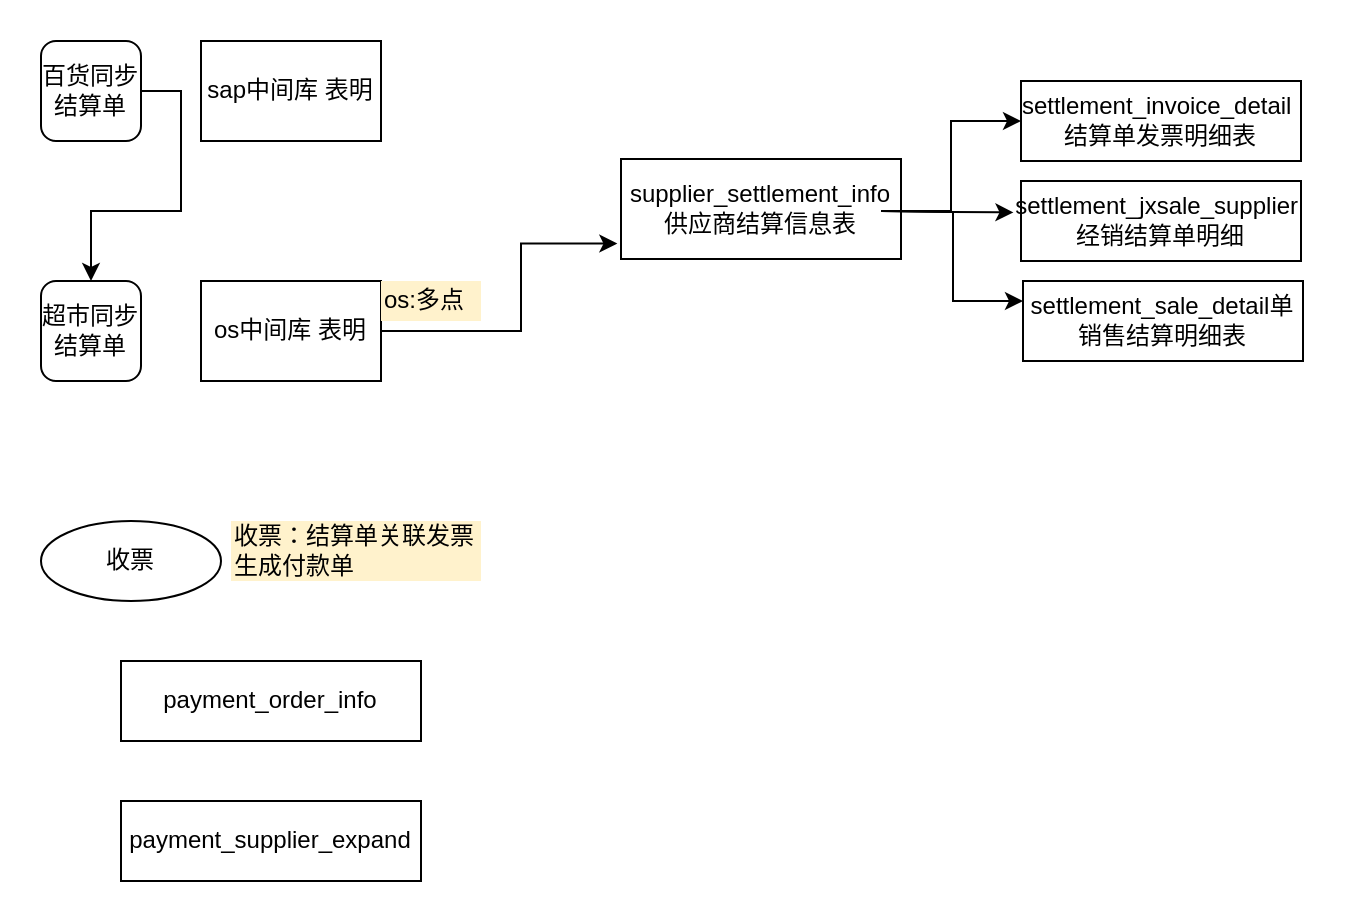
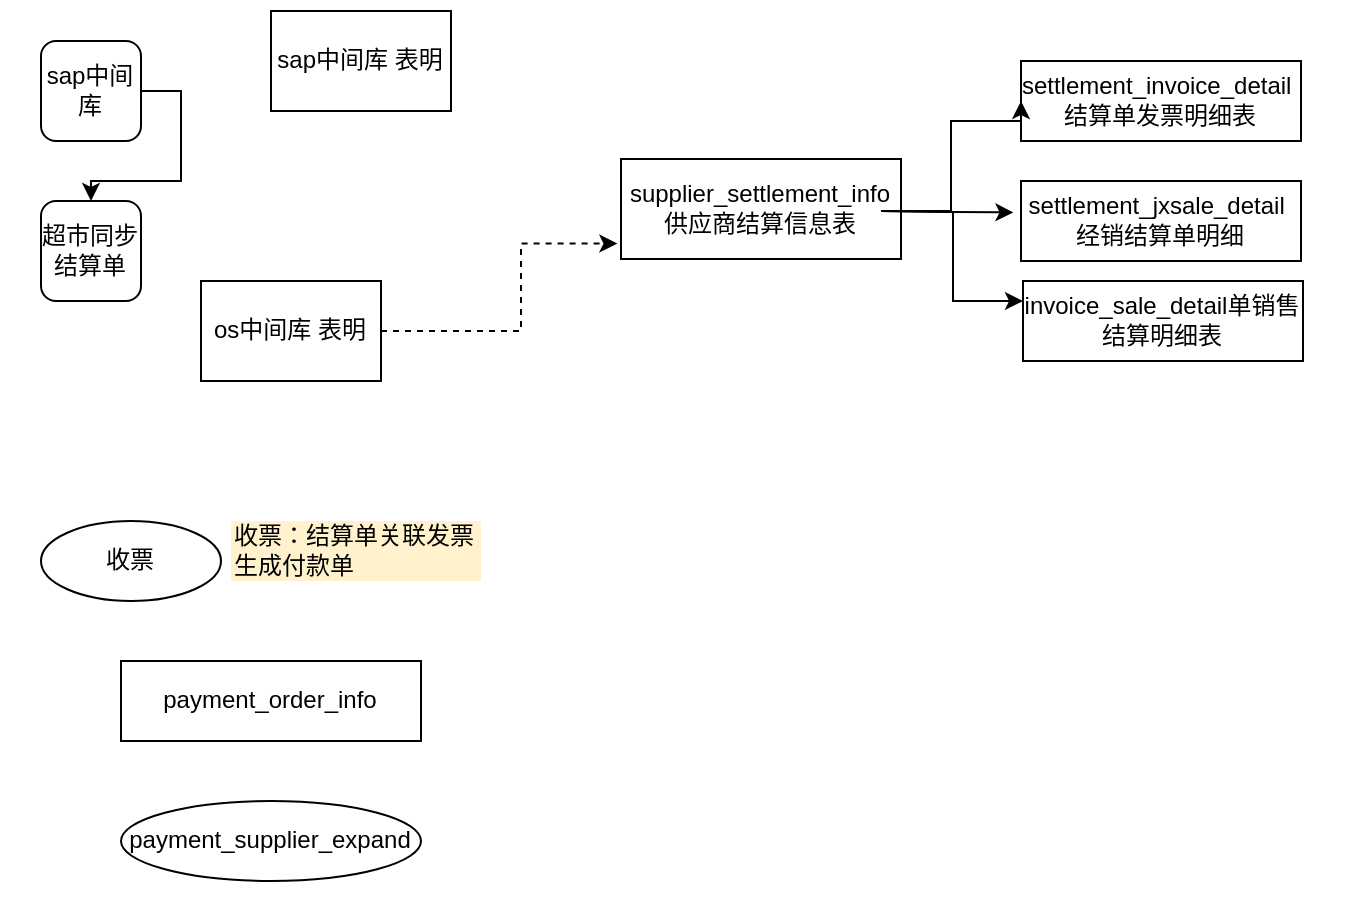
(91, 91) -> (91, 91)
(291, 91) -> (361, 61)
(1161, 121) -> (1161, 101)
(1161, 221) -> (1161, 221)
(431, 301) -> none
(521, 315) -> (521, 315)
(1163, 321) -> (1163, 321)
(91, 331) -> (91, 251)
(271, 841) -> (271, 841)
